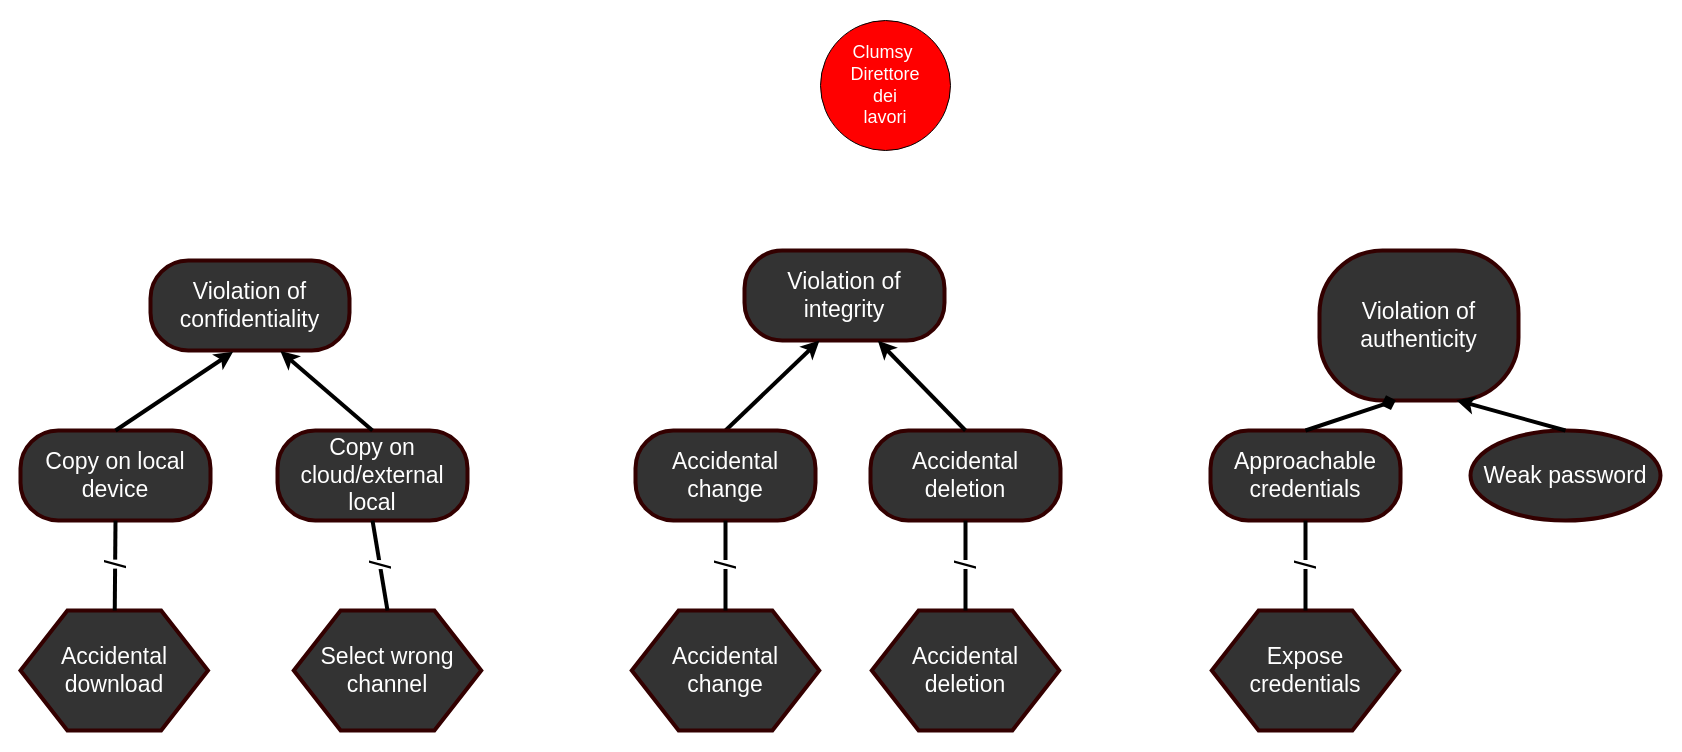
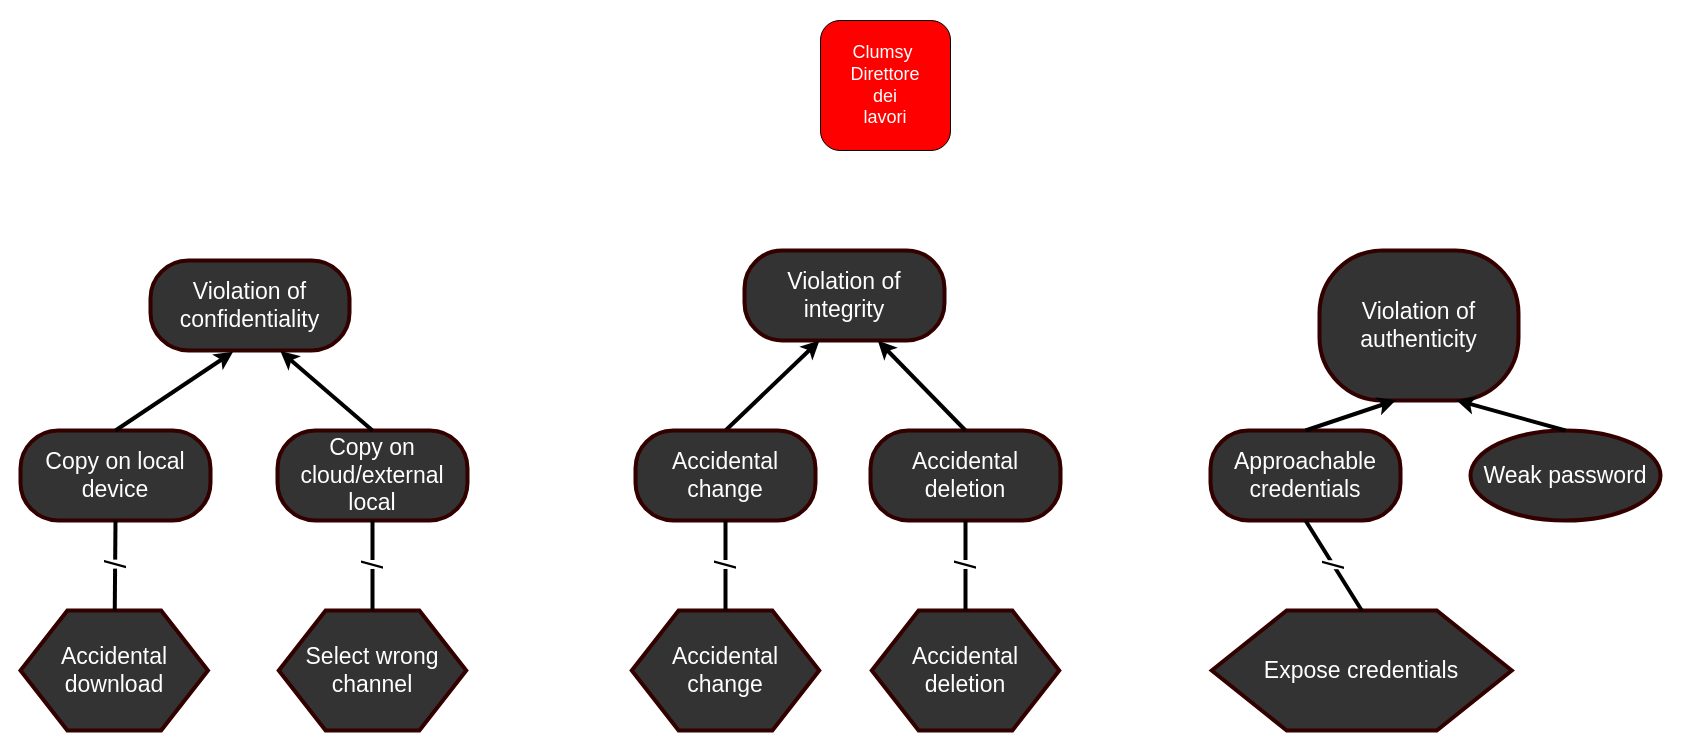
(886, 86) -> (886, 86)
(1381, 405) -> (1381, 405)
(388, 671) -> (373, 671)
(1306, 671) -> (1362, 671)
